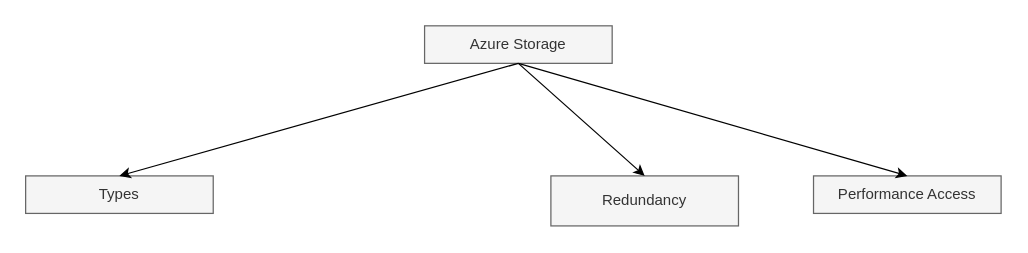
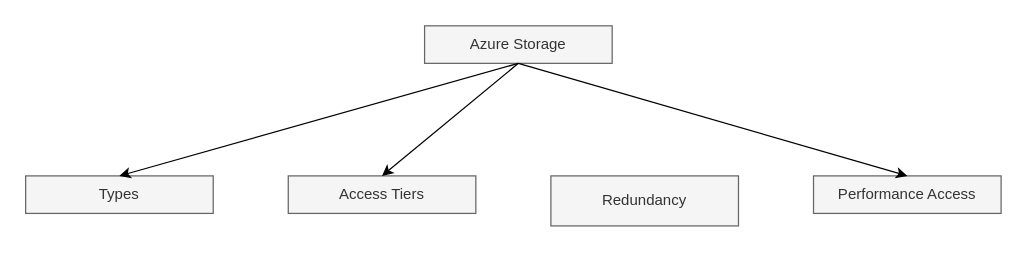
none -> (452, 117)
(580, 118) -> none
none -> (382, 194)
